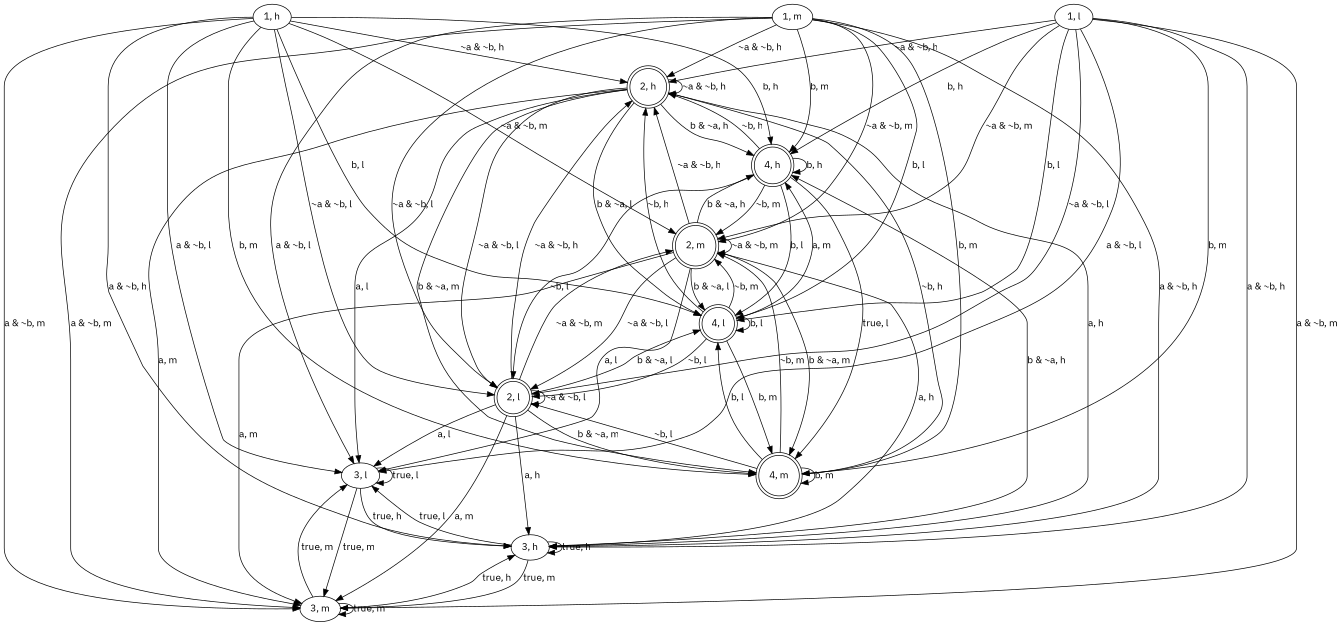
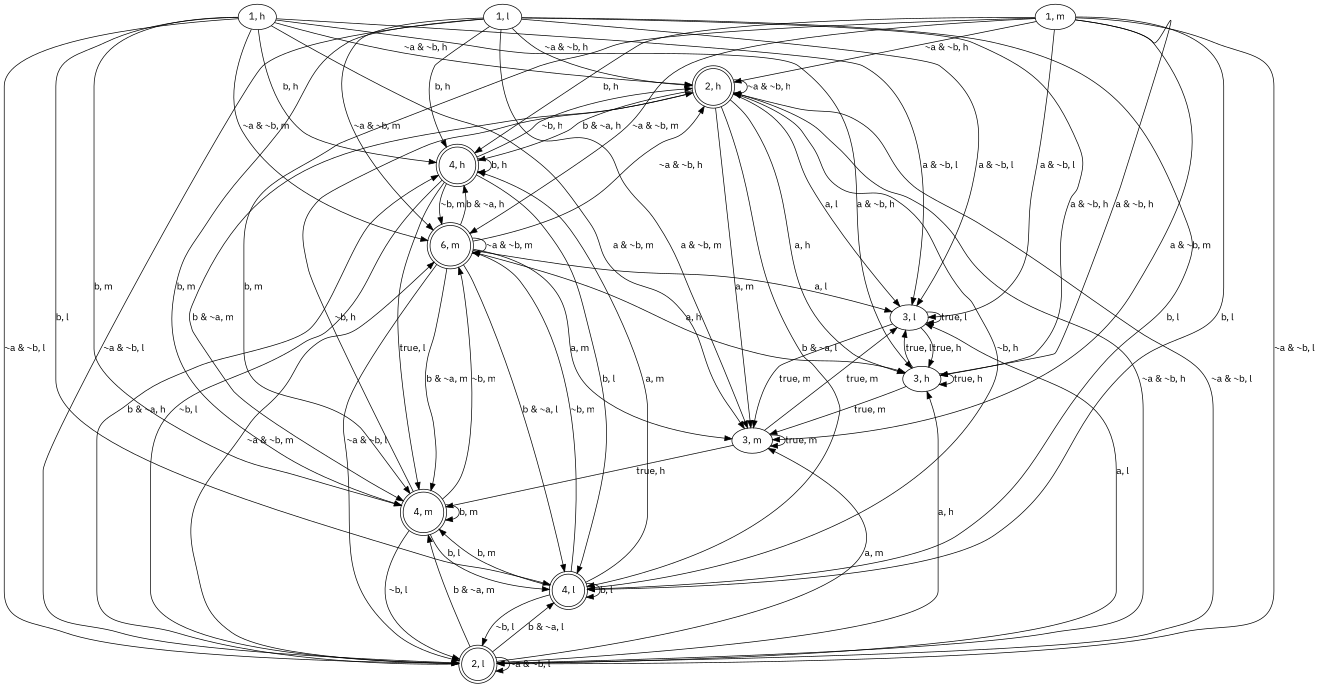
(820, 87) -> (611, 87)
(696, 246) -> (450, 246)
(1003, 496) -> (97, 484)
(429, 597) -> (593, 475)
